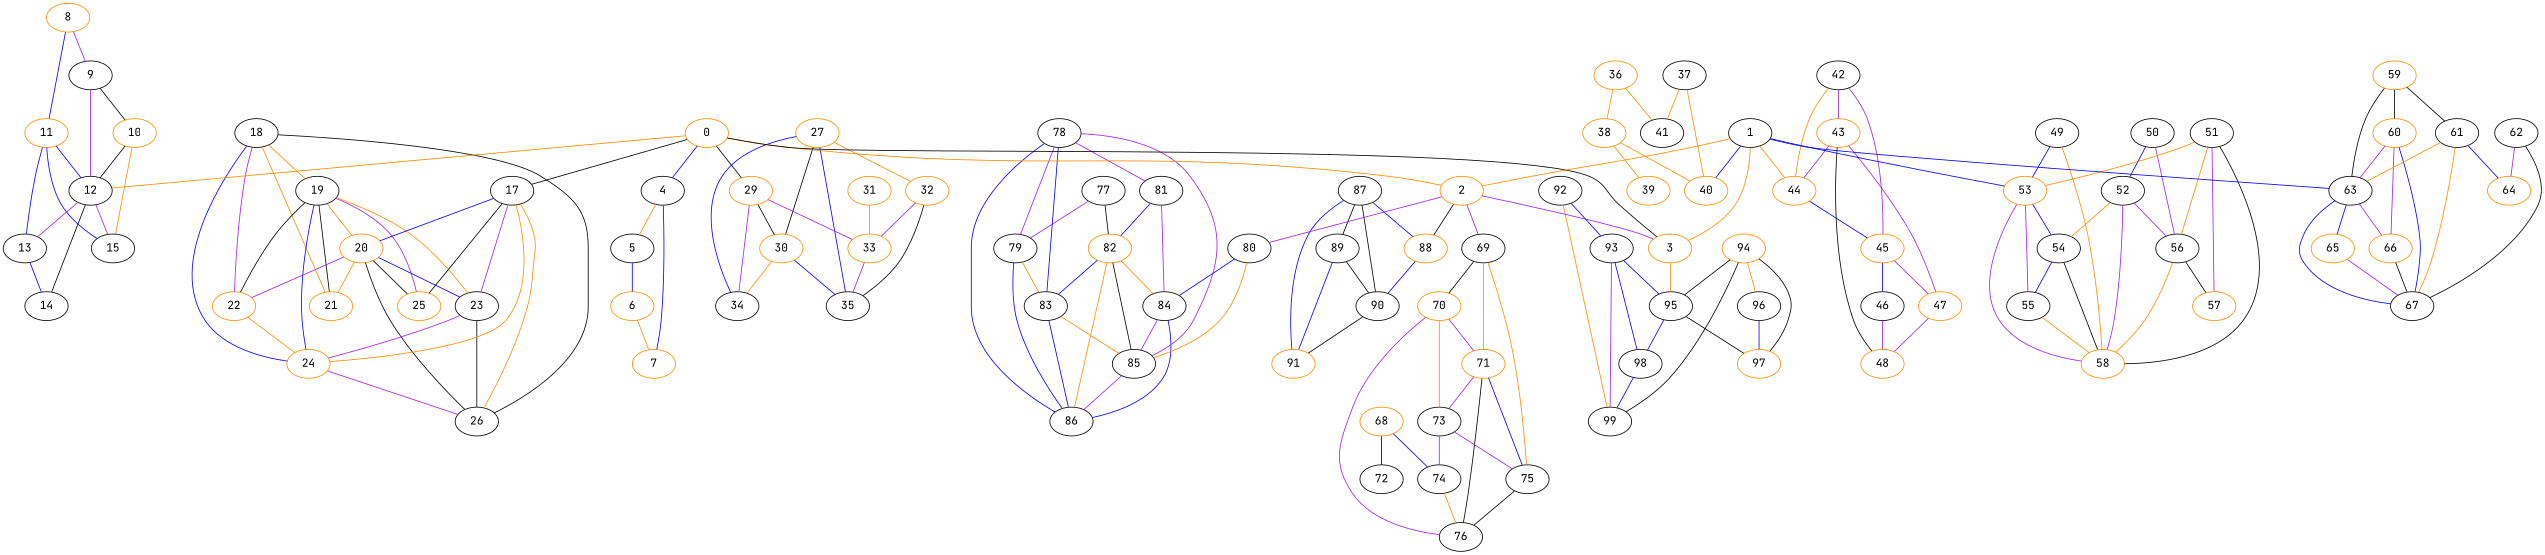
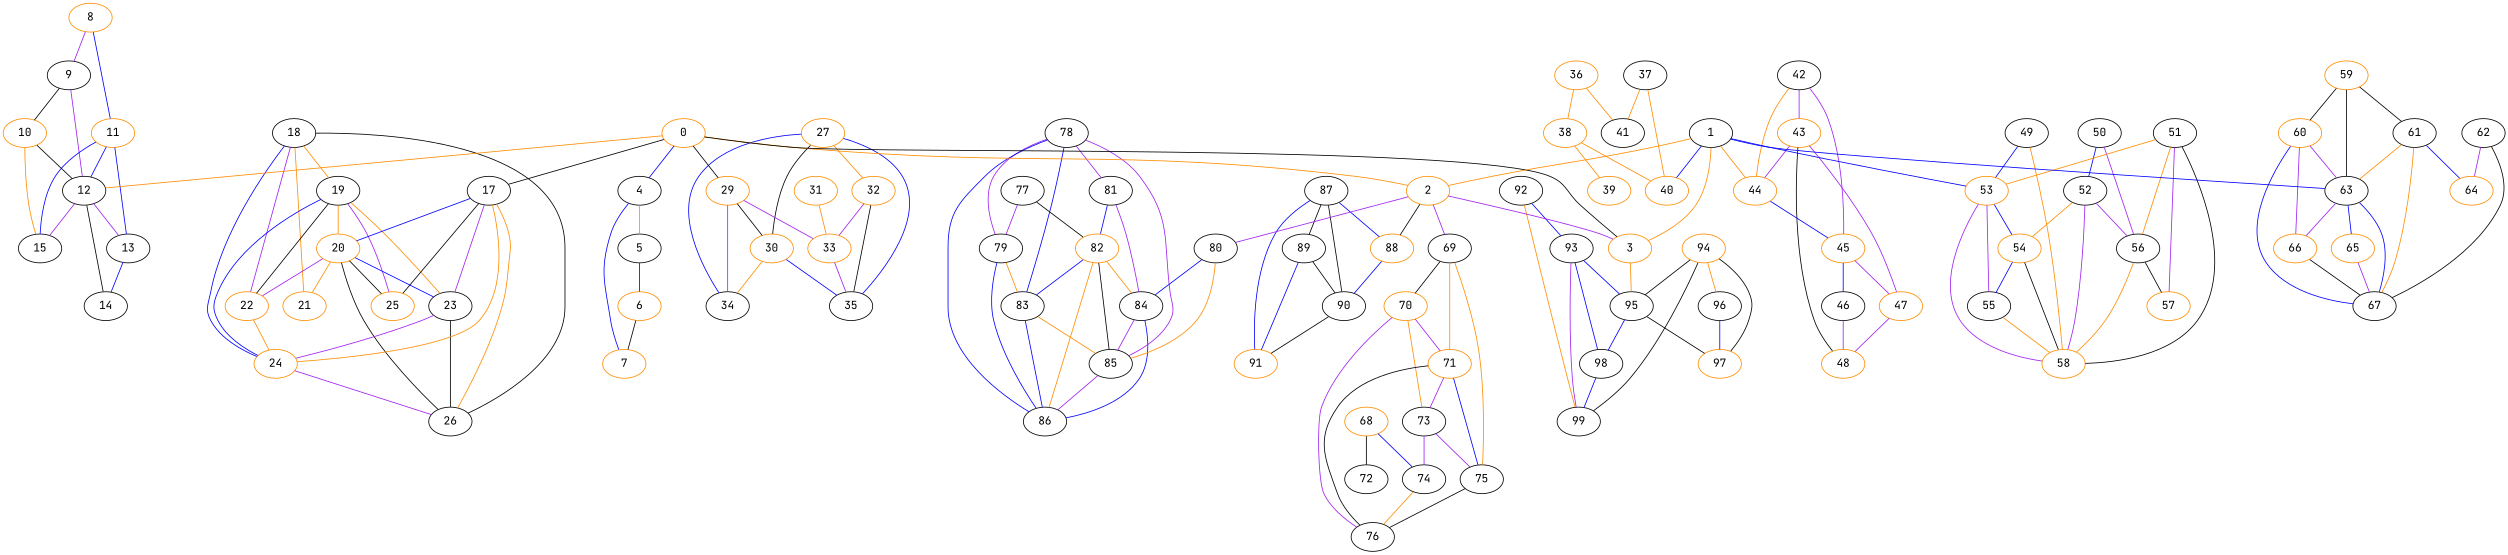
(324, 248) -> none
(2059, 248) -> (2020, 248)
(643, 335) -> (632, 335)
